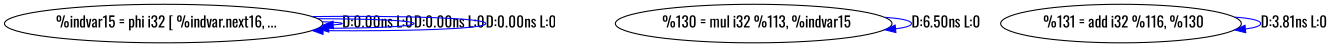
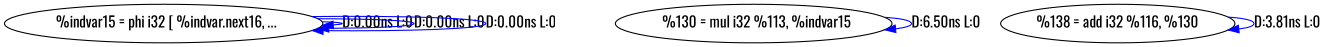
(1121, 24) -> (1118, 24)
